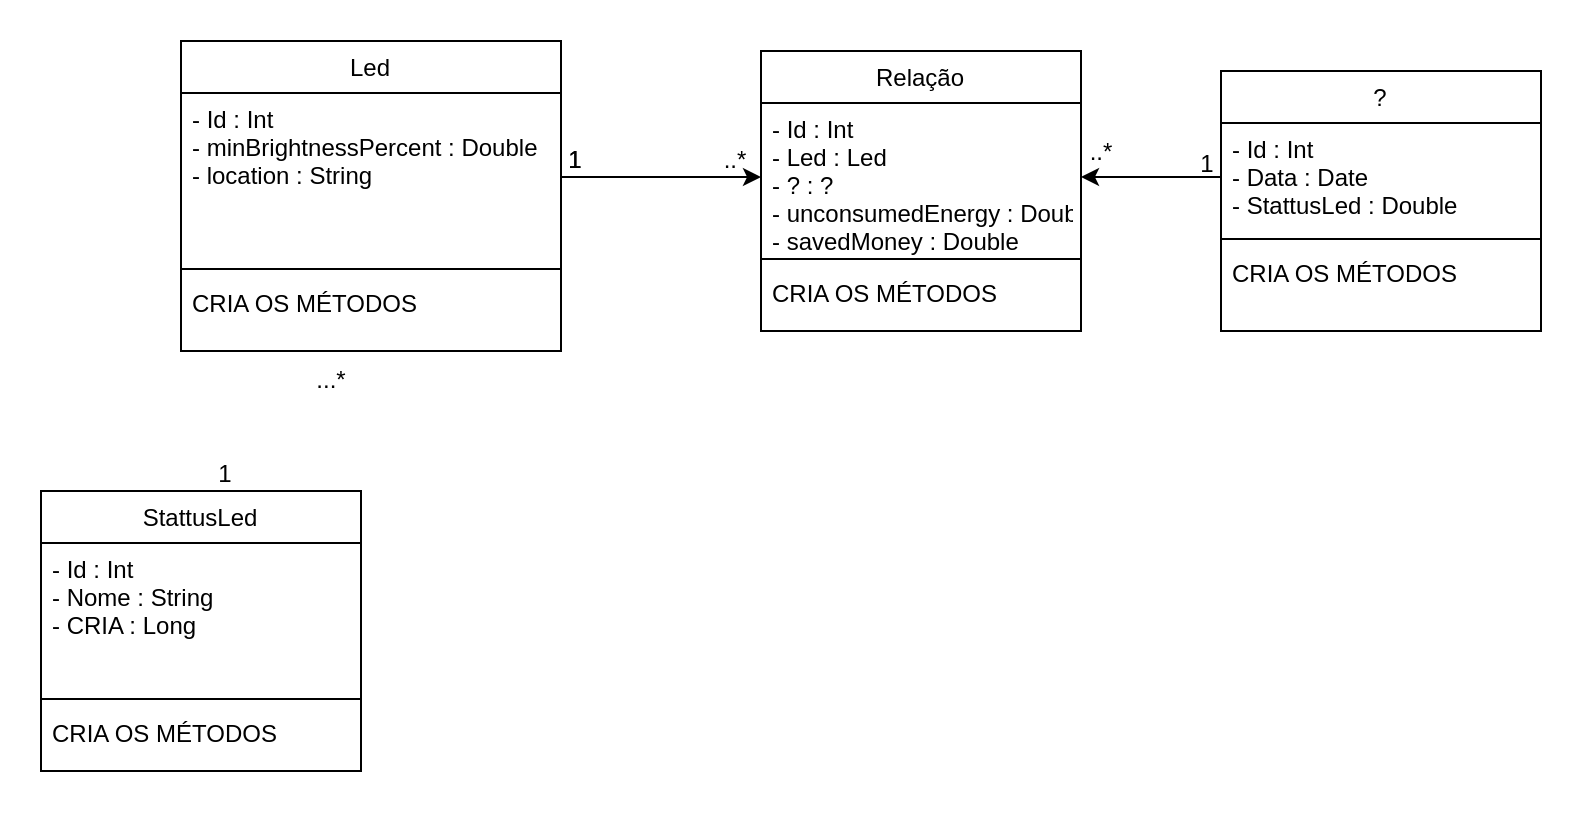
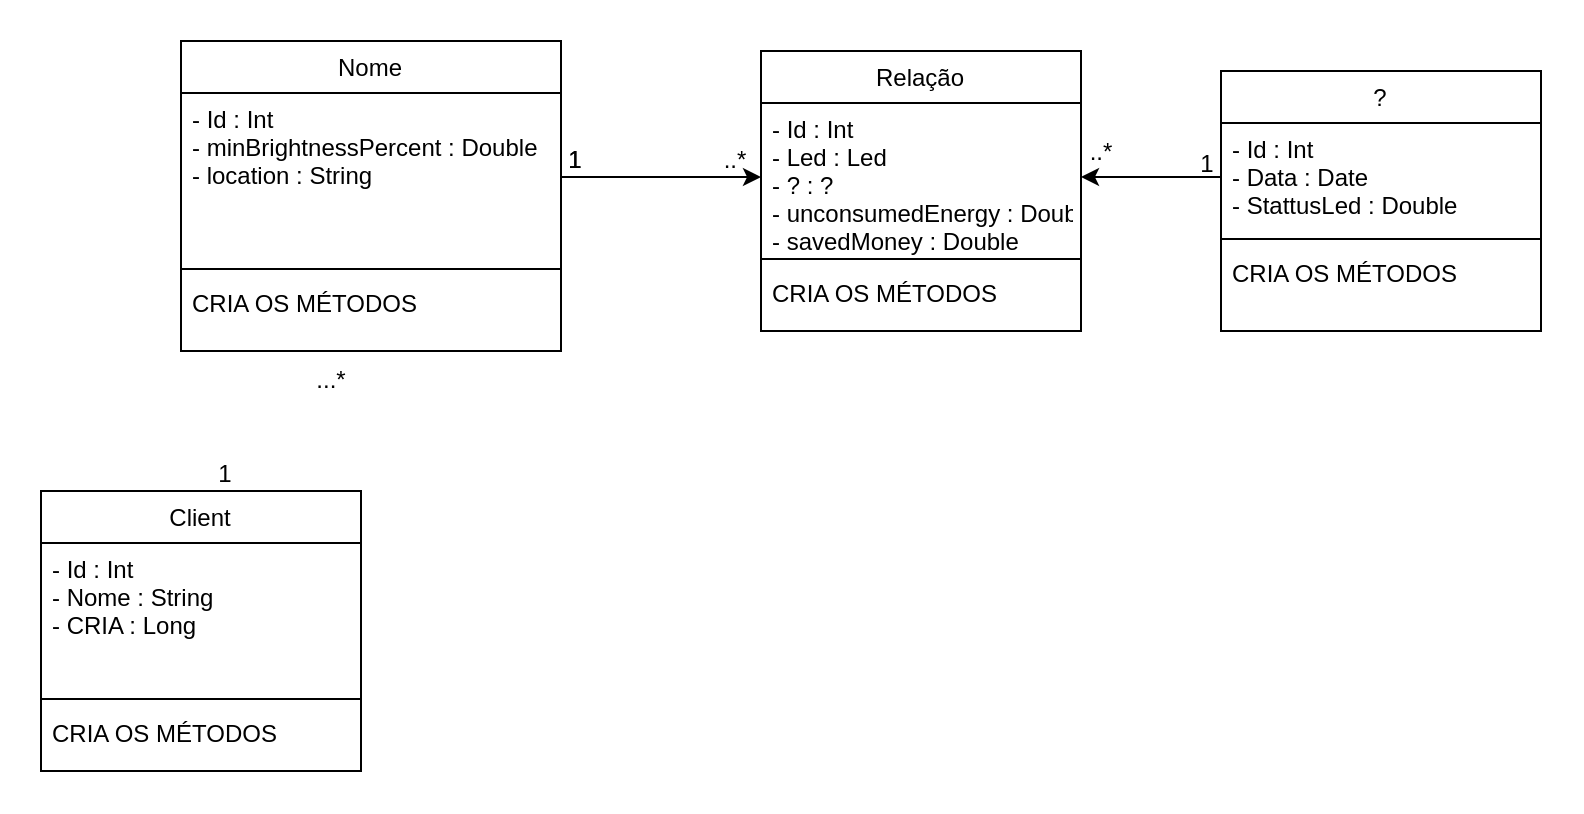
(370, 68) -> (370, 68)
(200, 518) -> (200, 518)
